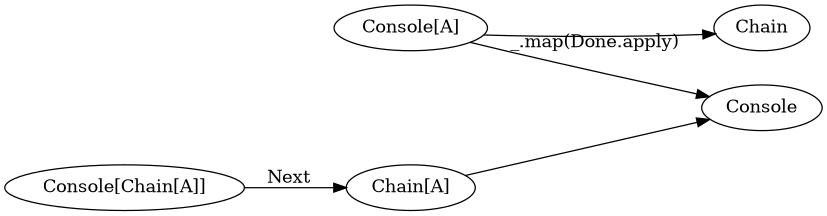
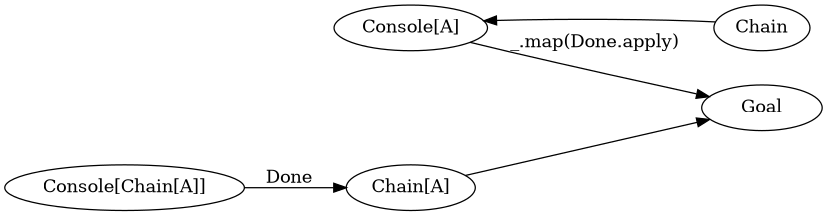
(593, 36) -> (606, 19)
(762, 108) -> (762, 108)
(289, 178) -> (289, 178)
